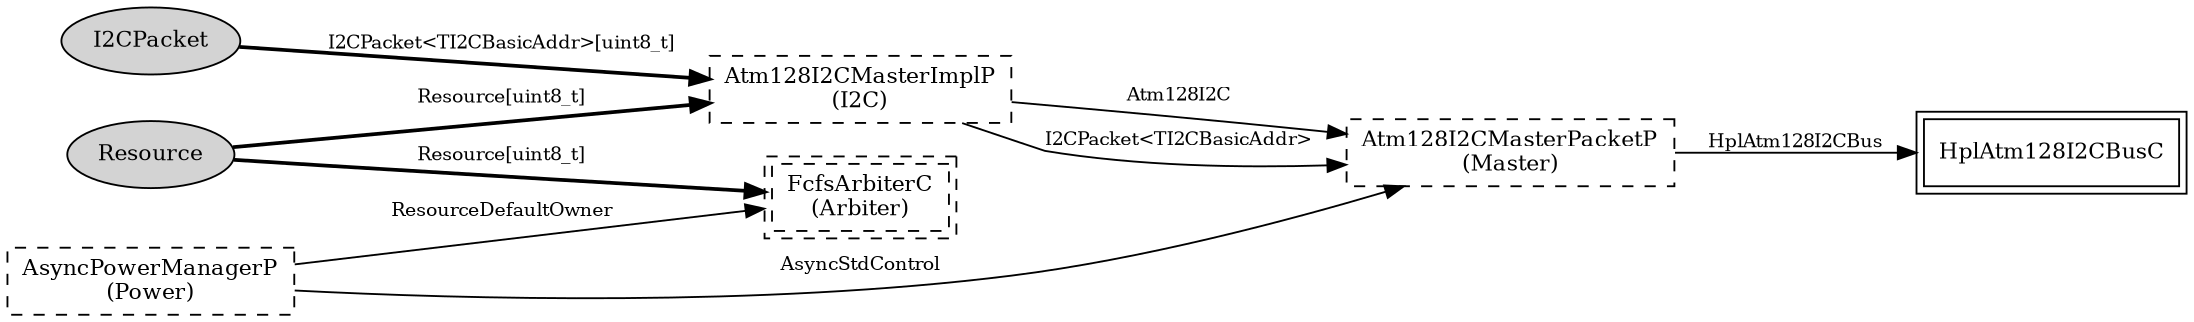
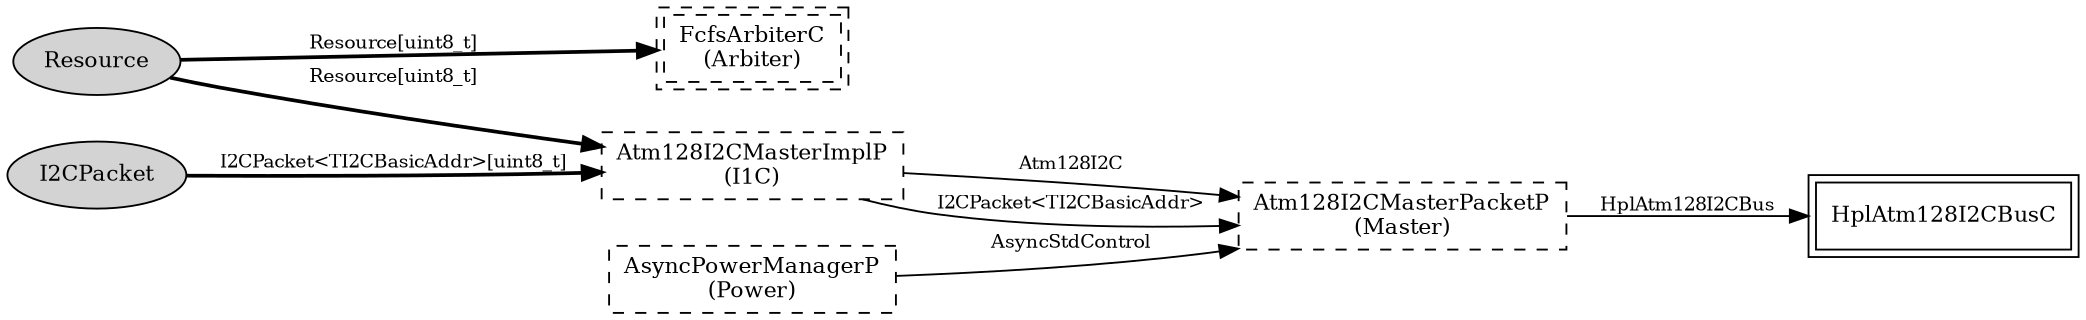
(860, 89) -> (753, 166)
(520, 238) -> none
